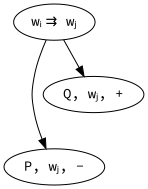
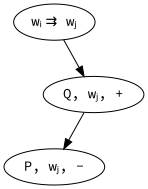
(32, 89) -> (76, 126)
